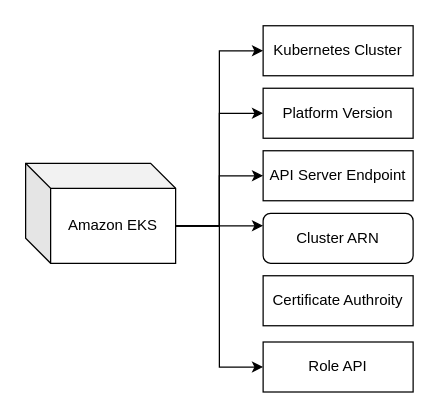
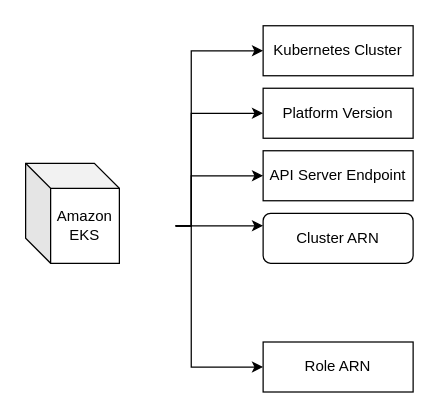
(101, 213) -> (73, 213)
(338, 301) -> none
(338, 367) -> (338, 367)
